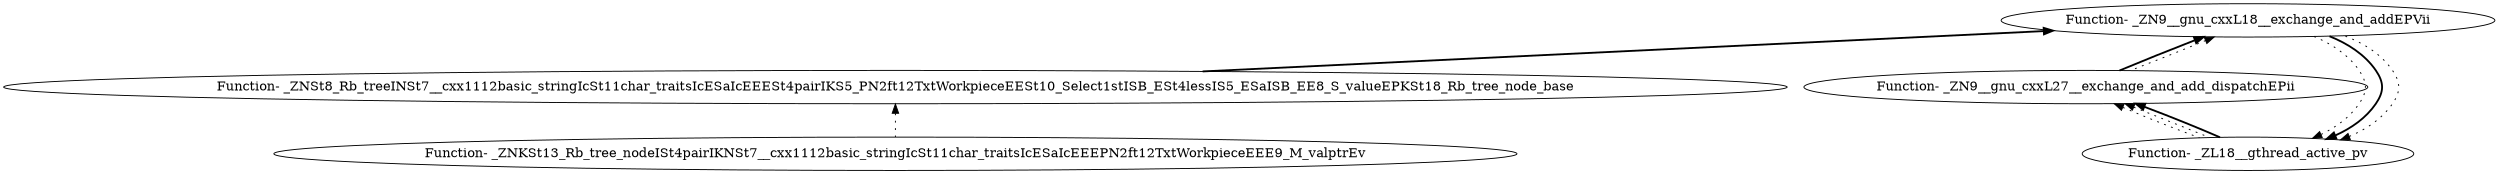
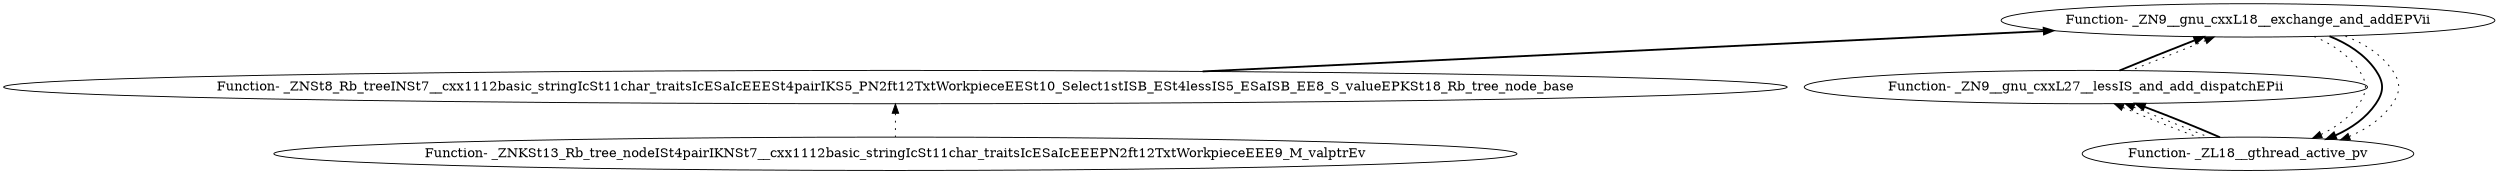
(2086, 87) -> (2086, 87)
